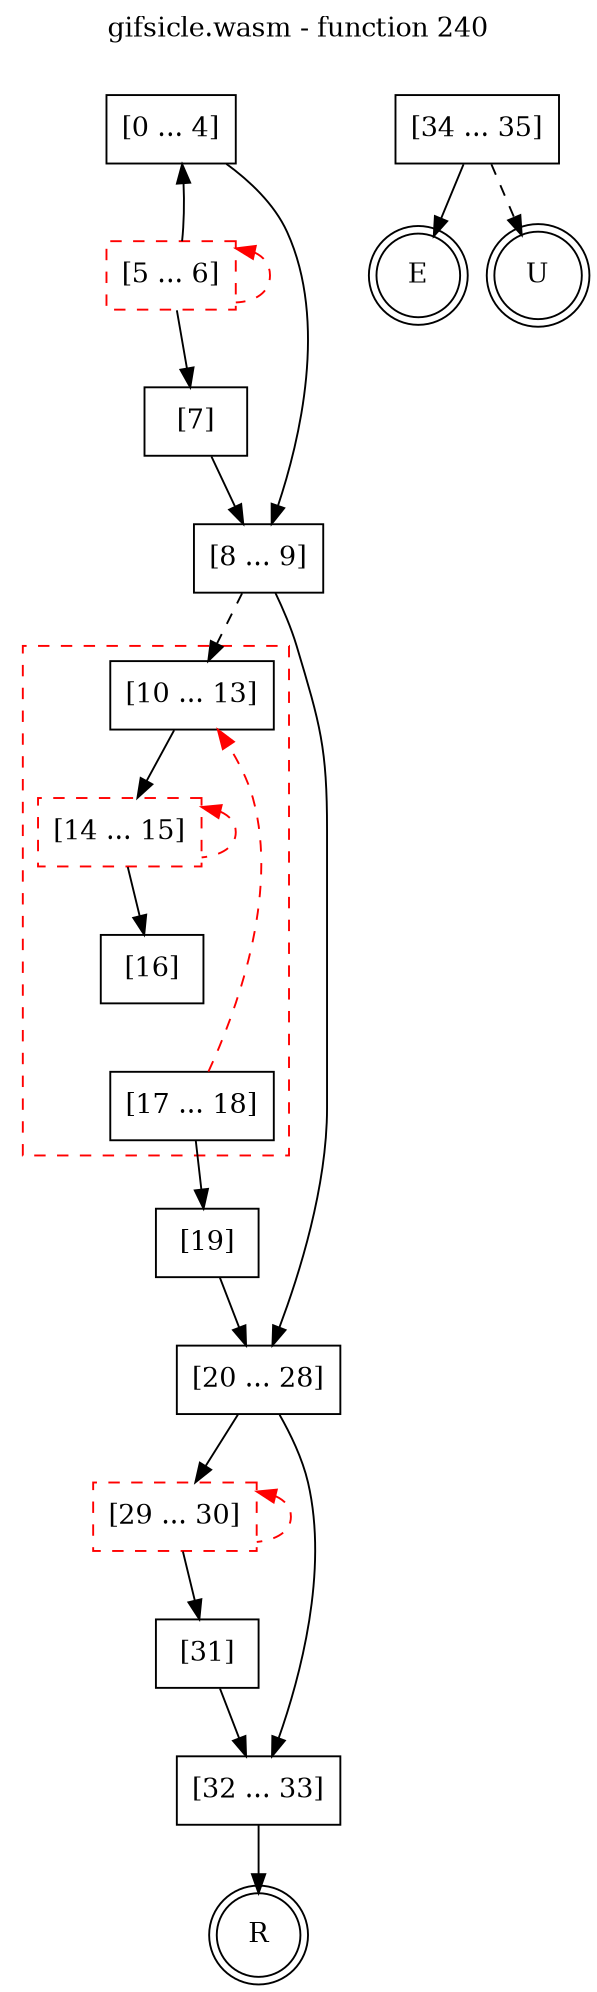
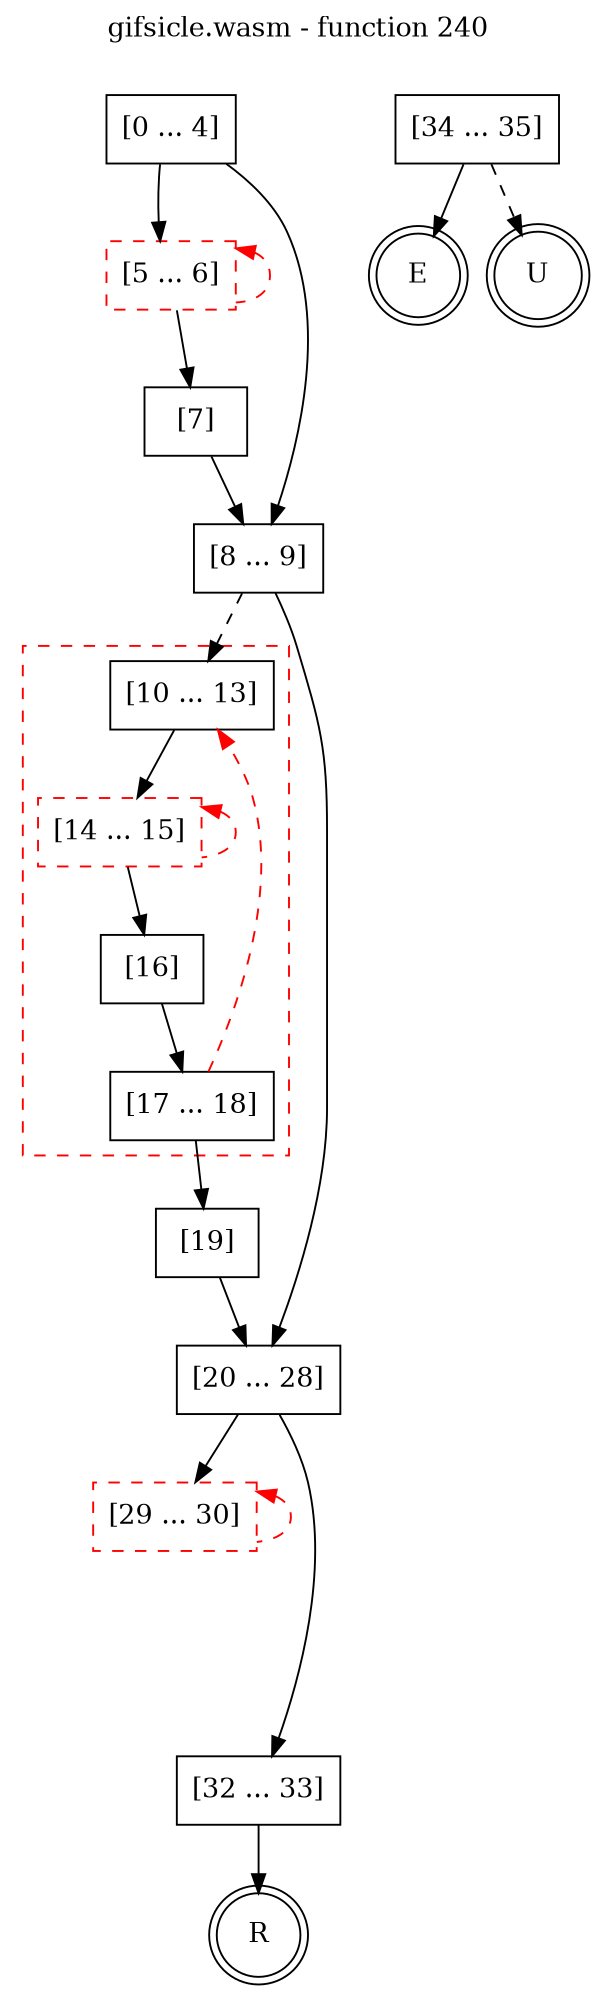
(184, 212) -> (158, 193)
none -> (169, 1029)
(207, 1654) -> none
